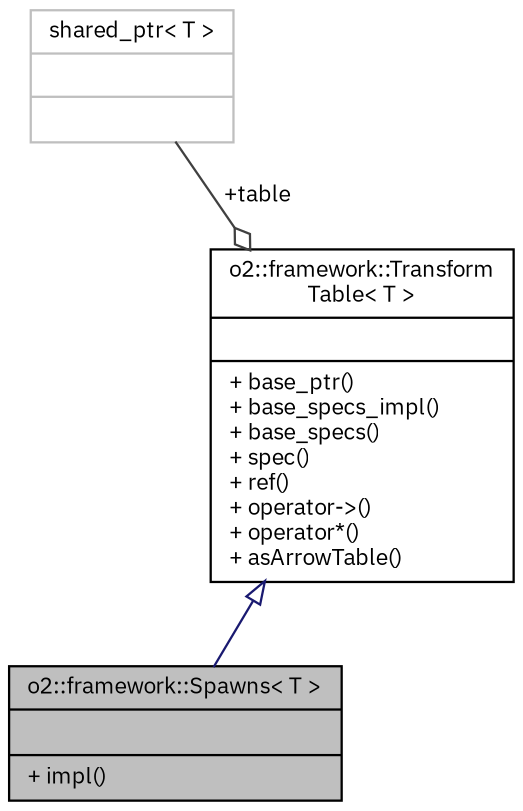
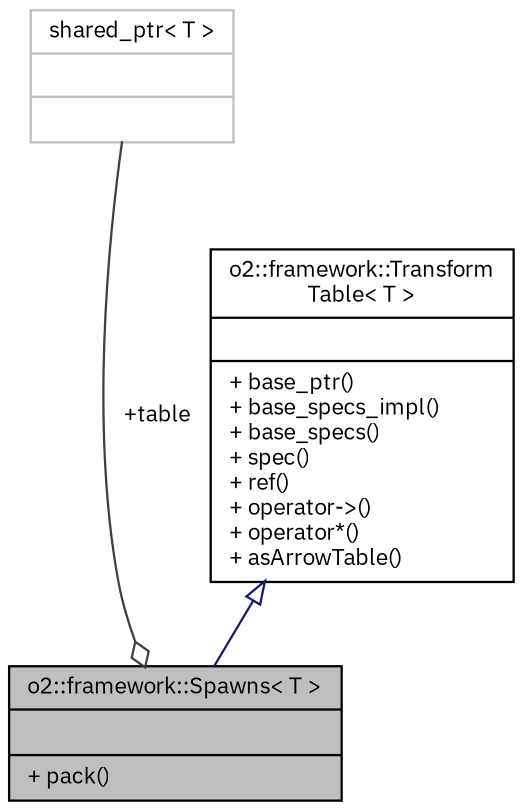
(205, 185) -> (103, 392)
(67, 777) -> (69, 777)
